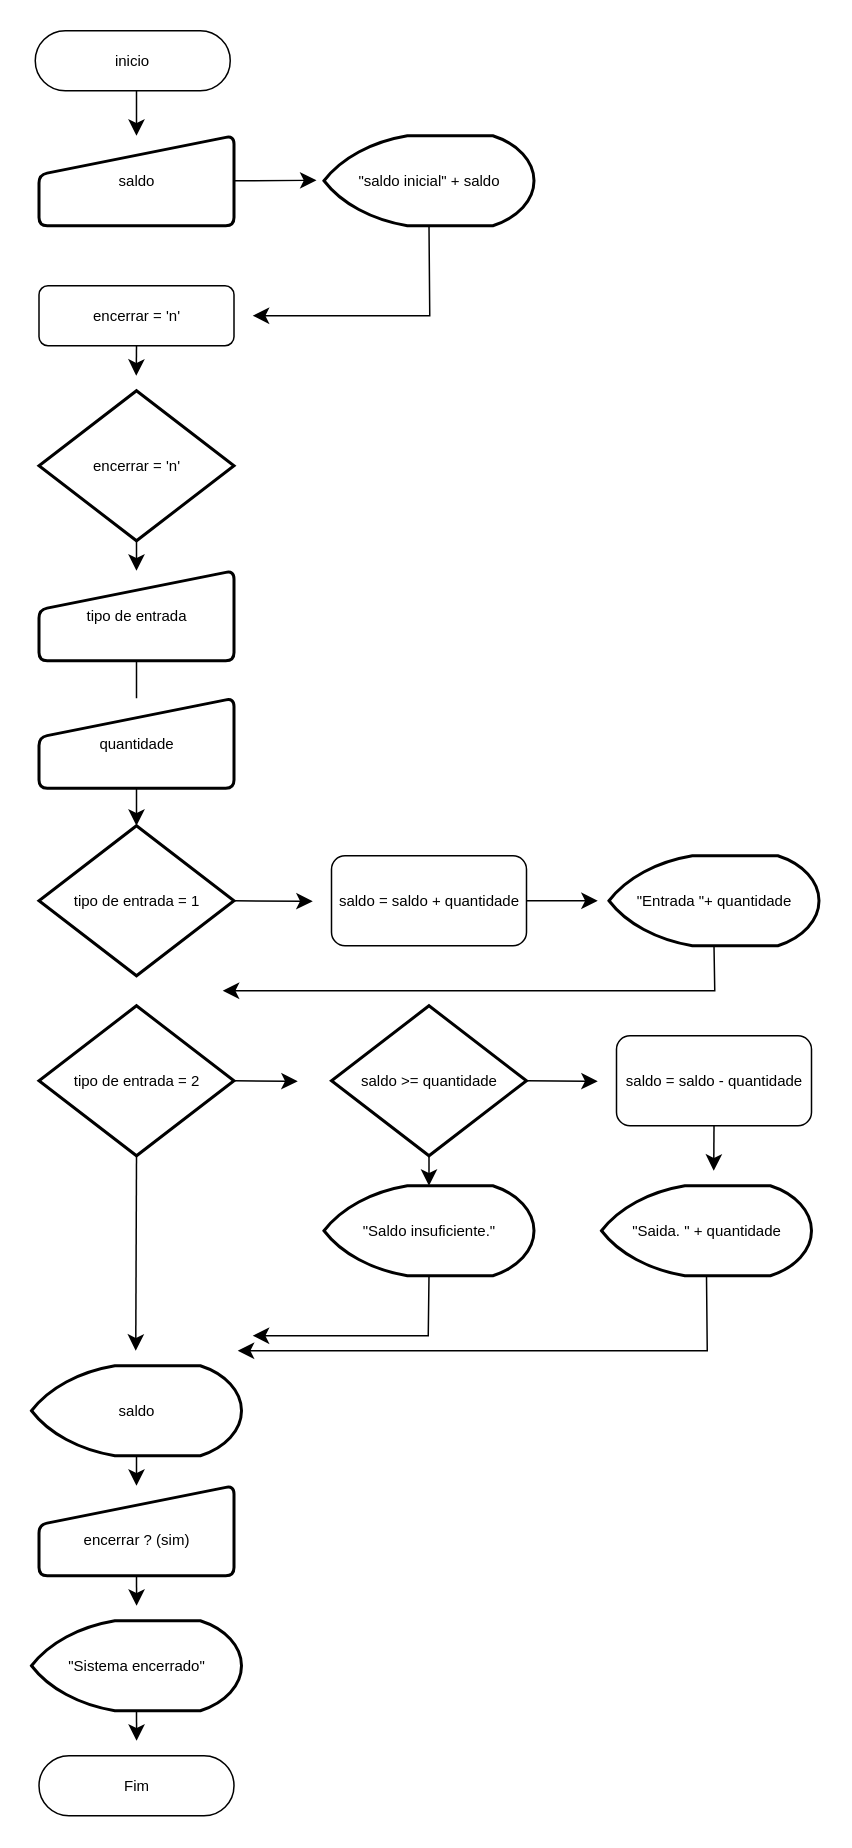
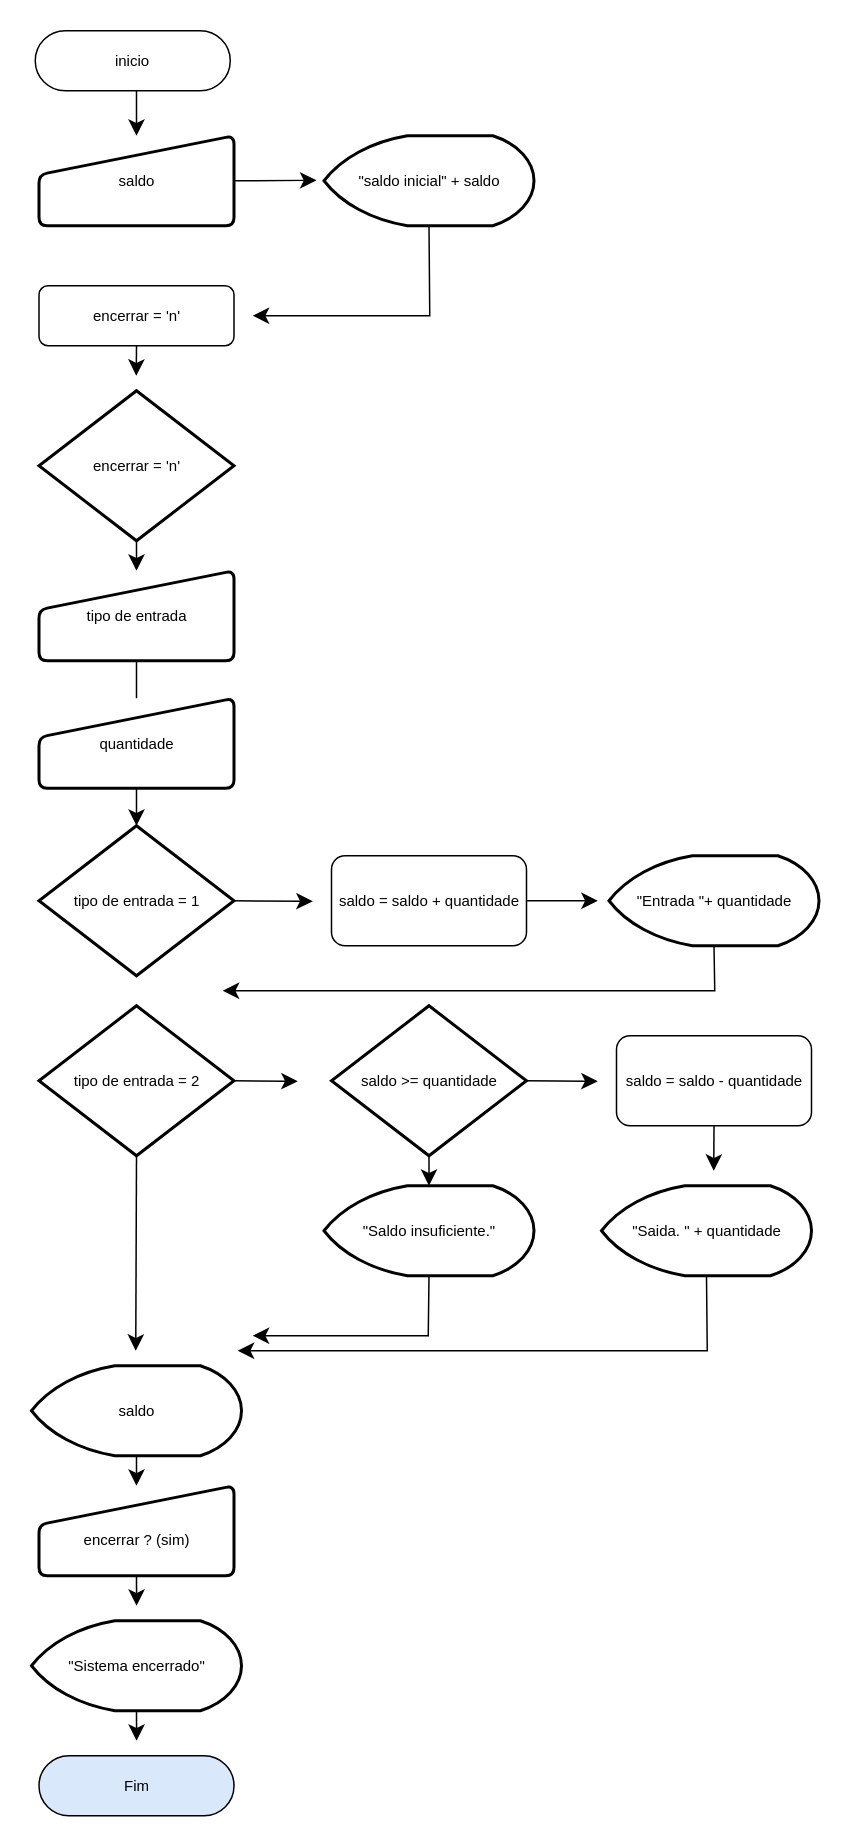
(137, 1786) -> (137, 1786)
